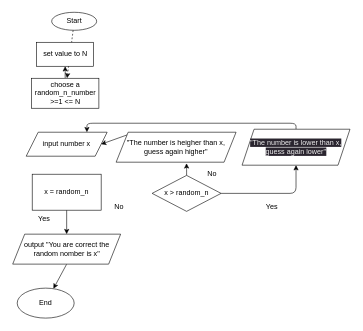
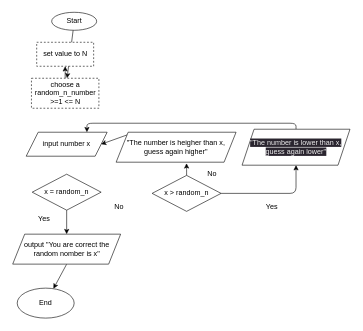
(72, 37) -> (72, 37)
(65, 54) -> (65, 54)
(65, 93) -> (65, 93)
(67, 192) -> (67, 192)
